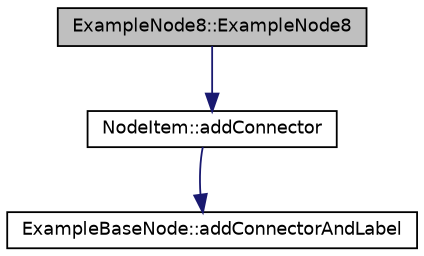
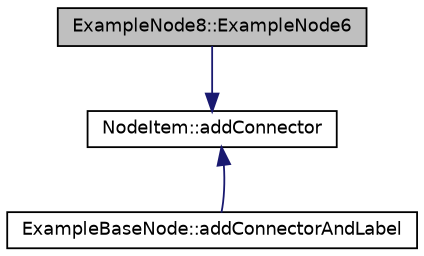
(212, 27) -> (212, 27)
(200, 171) -> (224, 189)
